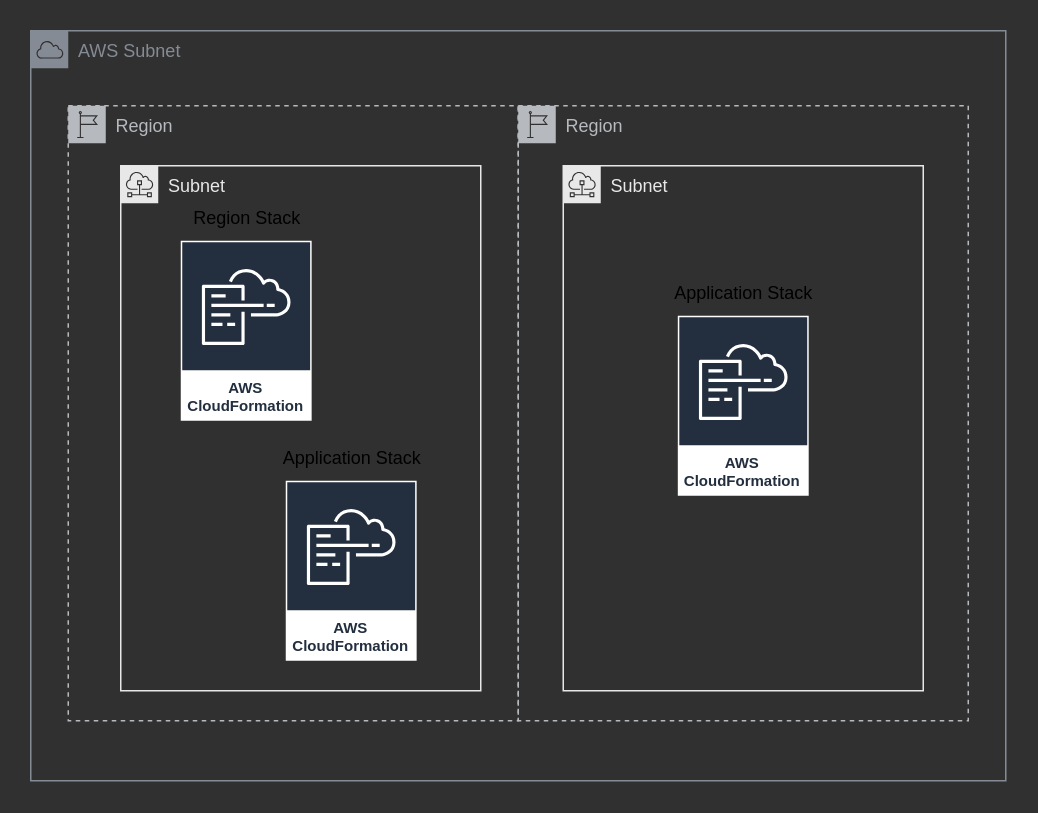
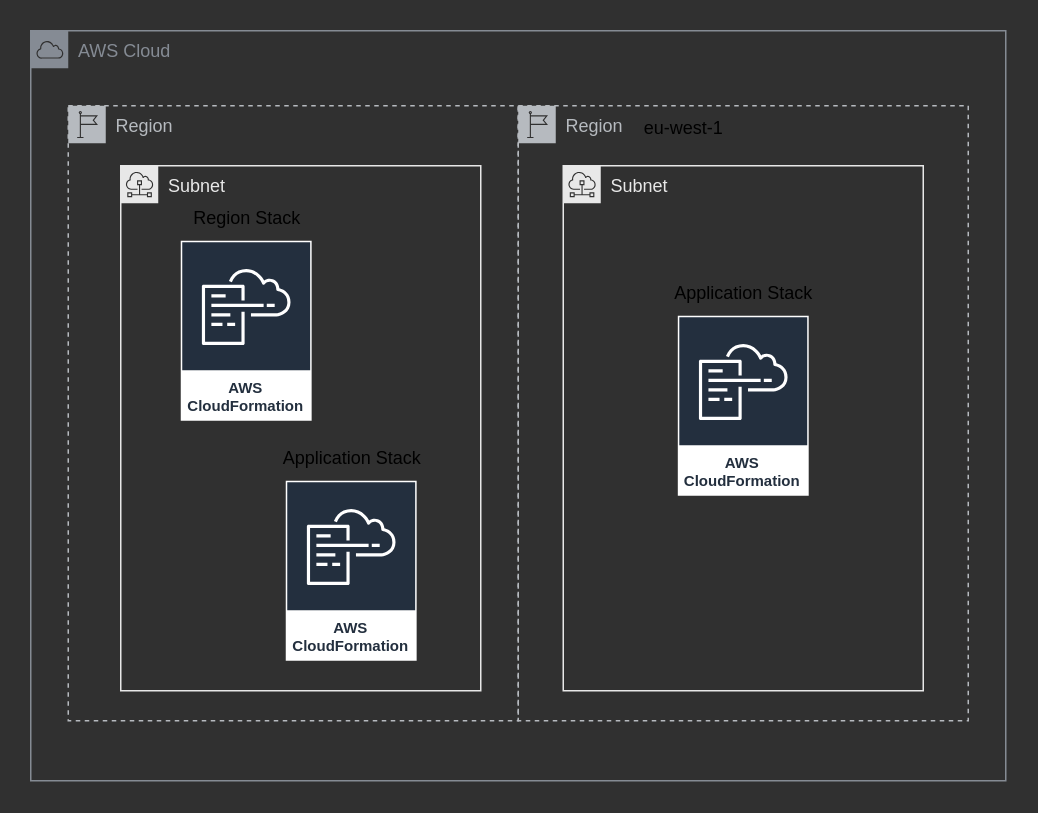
(127, 52) -> (119, 52)
none -> (683, 128)
